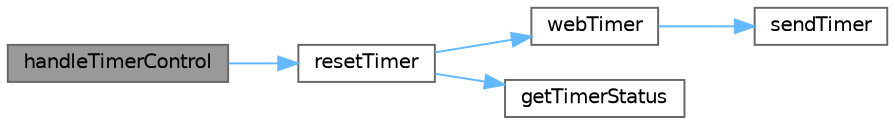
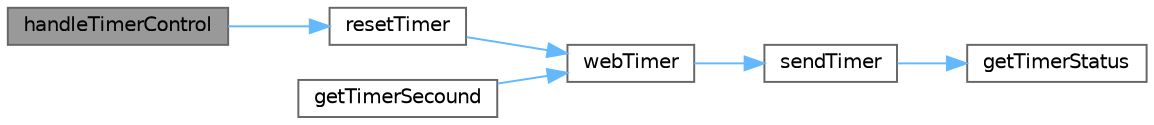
(460, 78) -> (922, 63)
none -> (398, 98)
